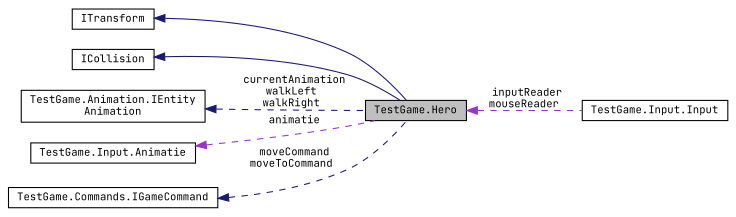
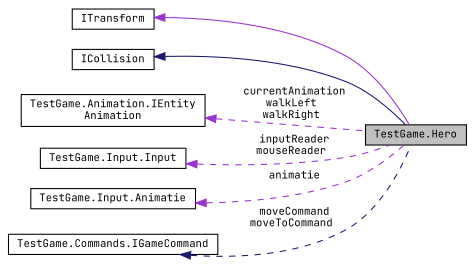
(295, 35) -> (304, 38)
(291, 110) -> (291, 125)
(530, 110) -> (295, 163)
